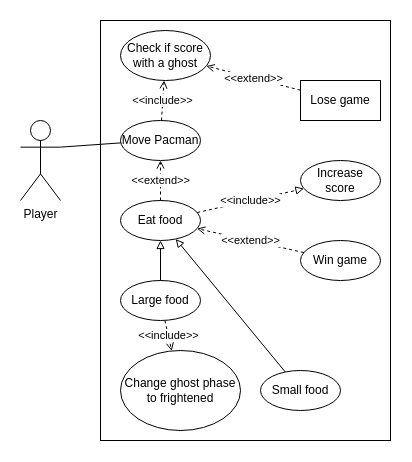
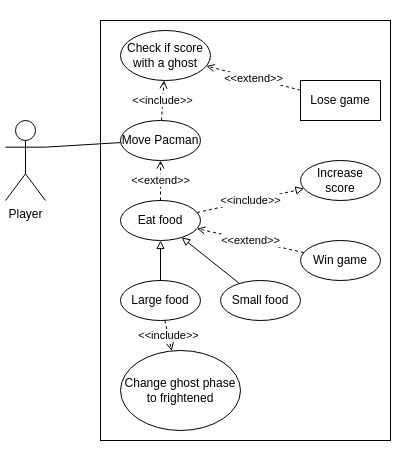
(41, 161) -> (26, 161)
(301, 391) -> (261, 301)
